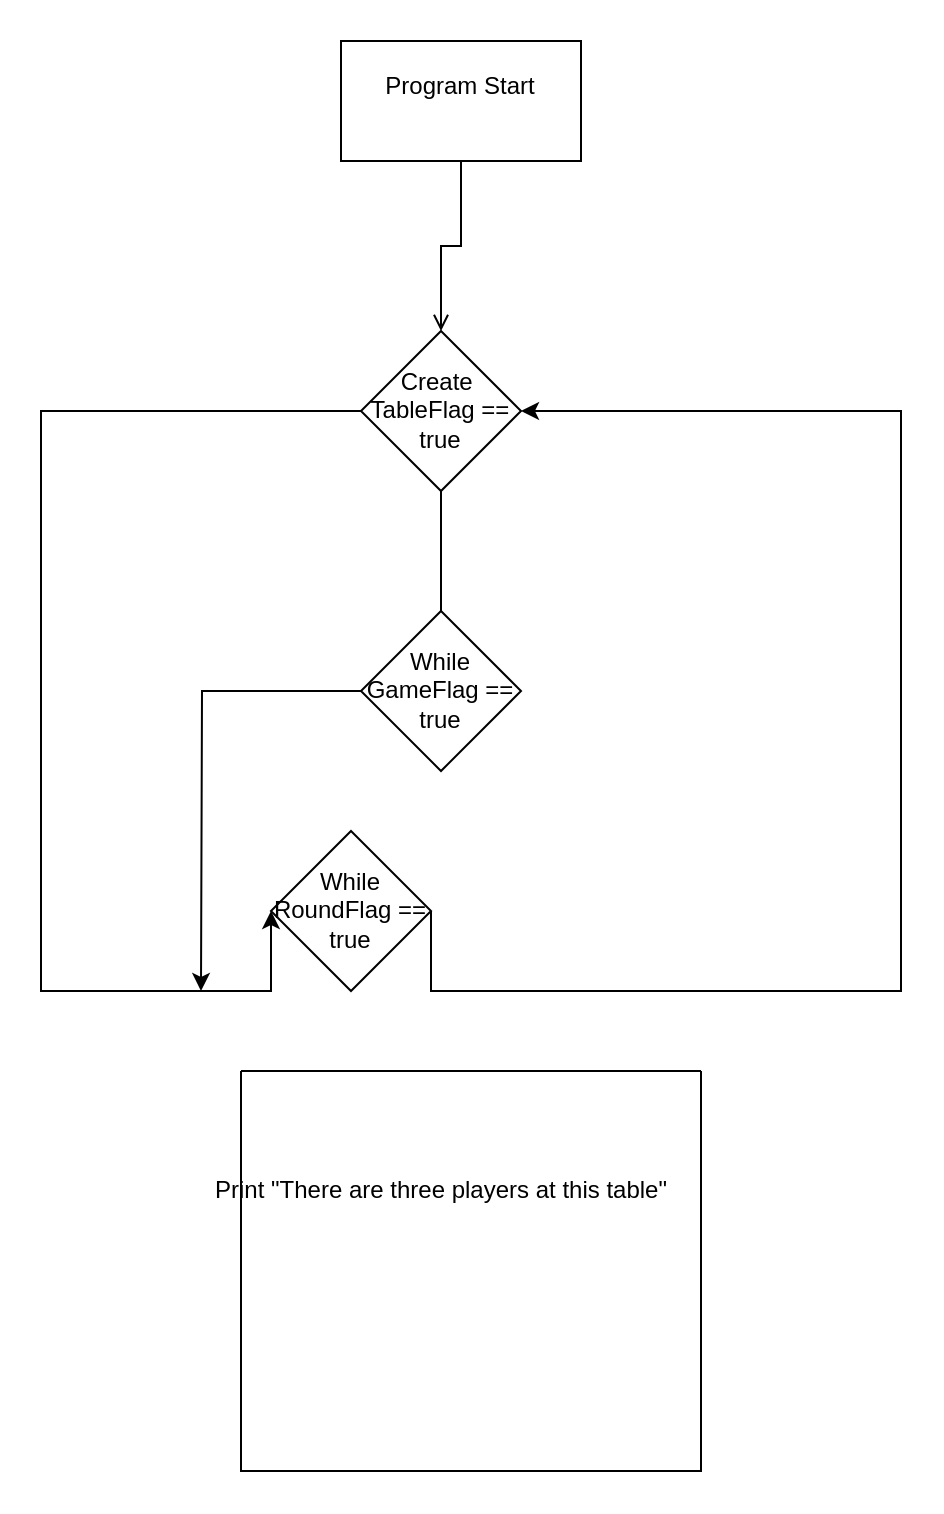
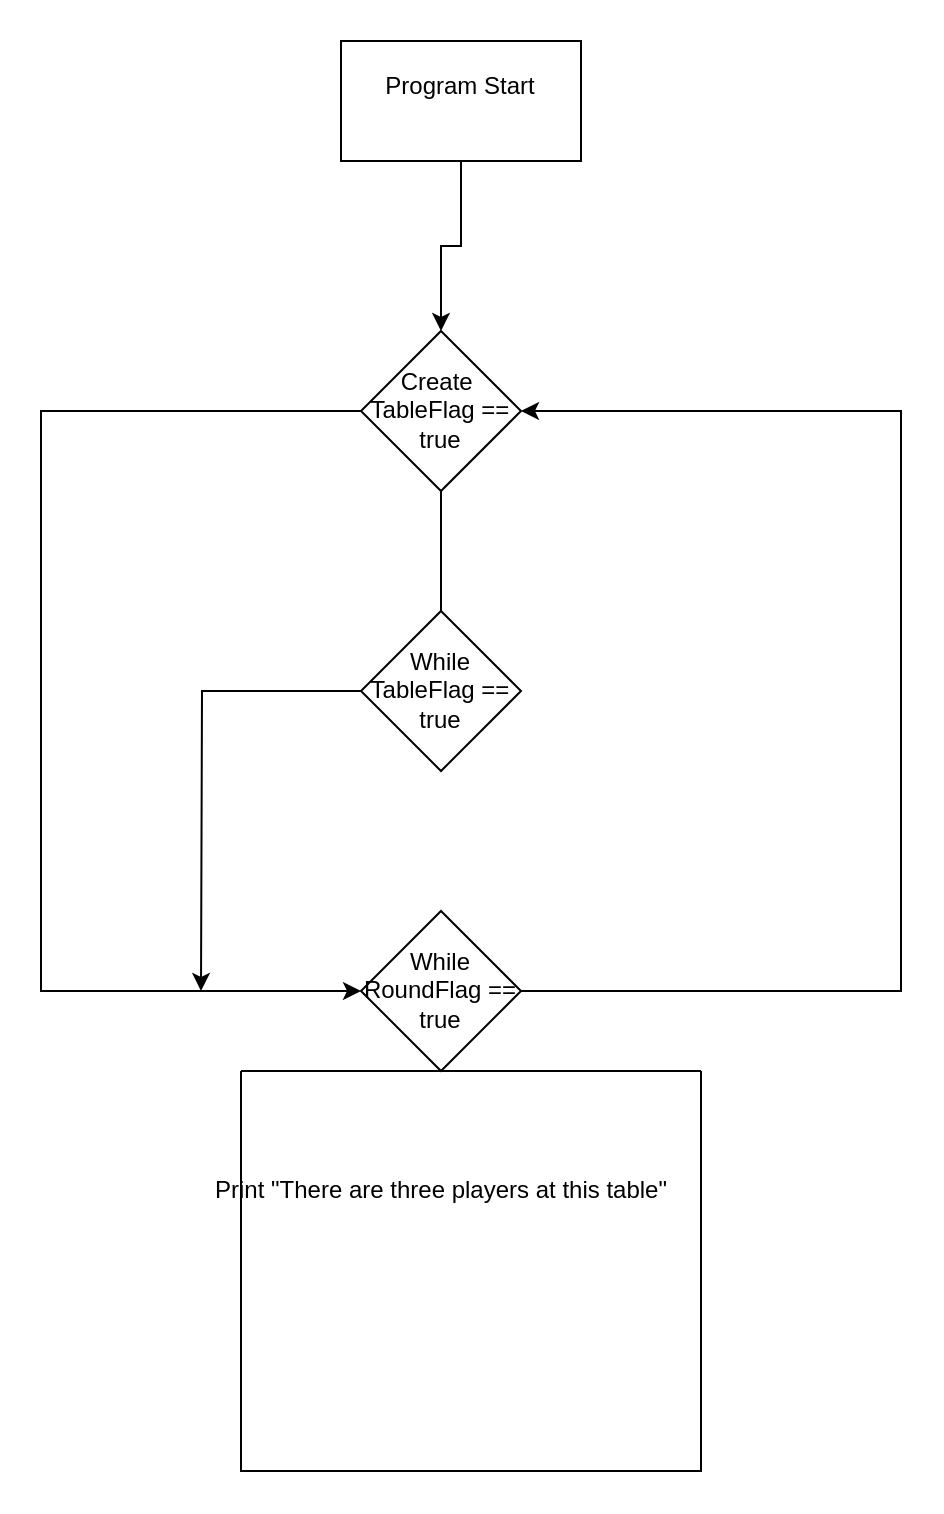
(441, 318) -> (441, 316)
(441, 691) -> (441, 691)
(351, 911) -> (441, 991)
